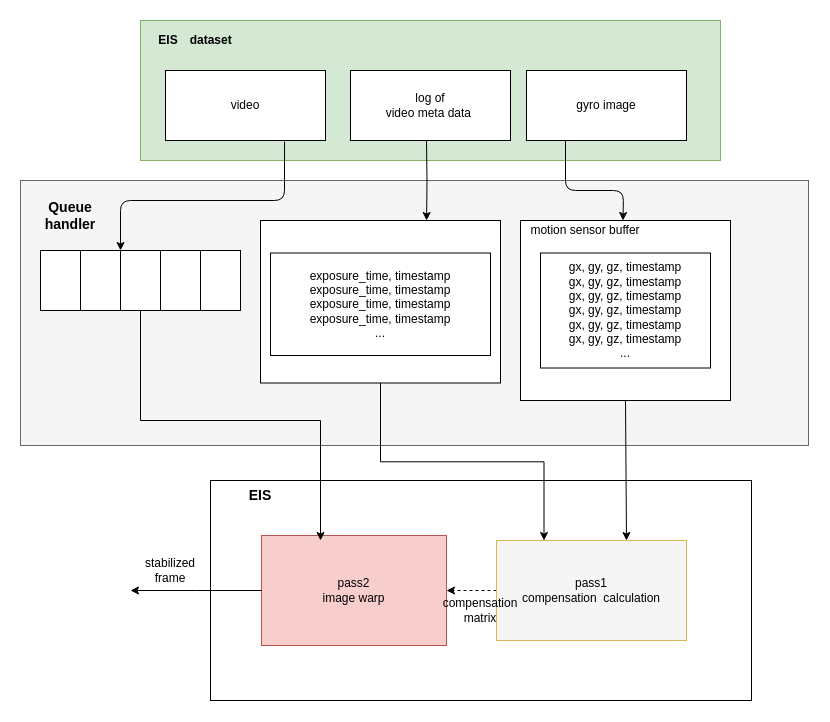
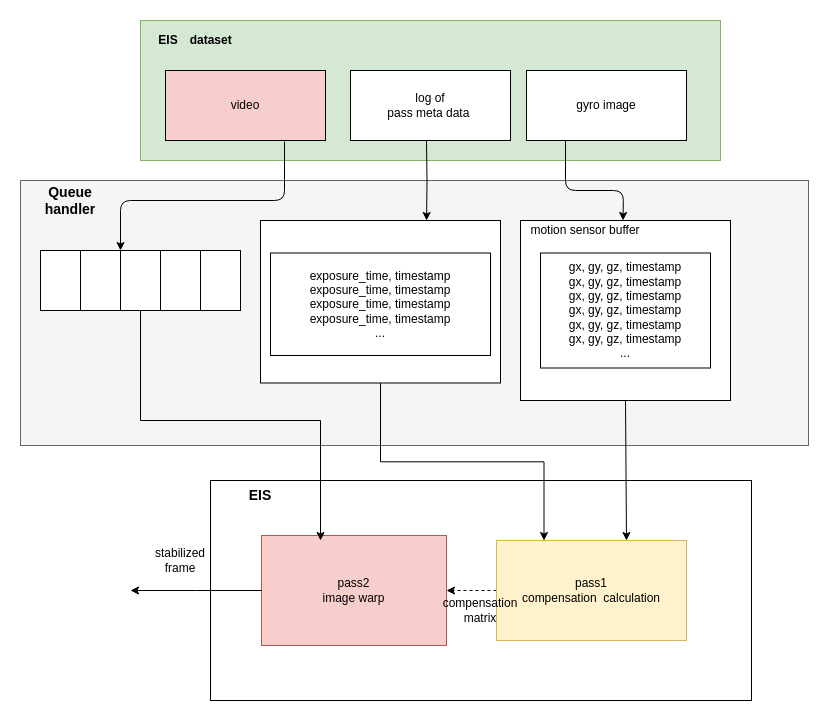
(246, 106) -> (246, 106)
(431, 106) -> (431, 106)
(71, 216) -> (71, 201)
(171, 571) -> (181, 561)
(592, 591) -> (592, 591)
